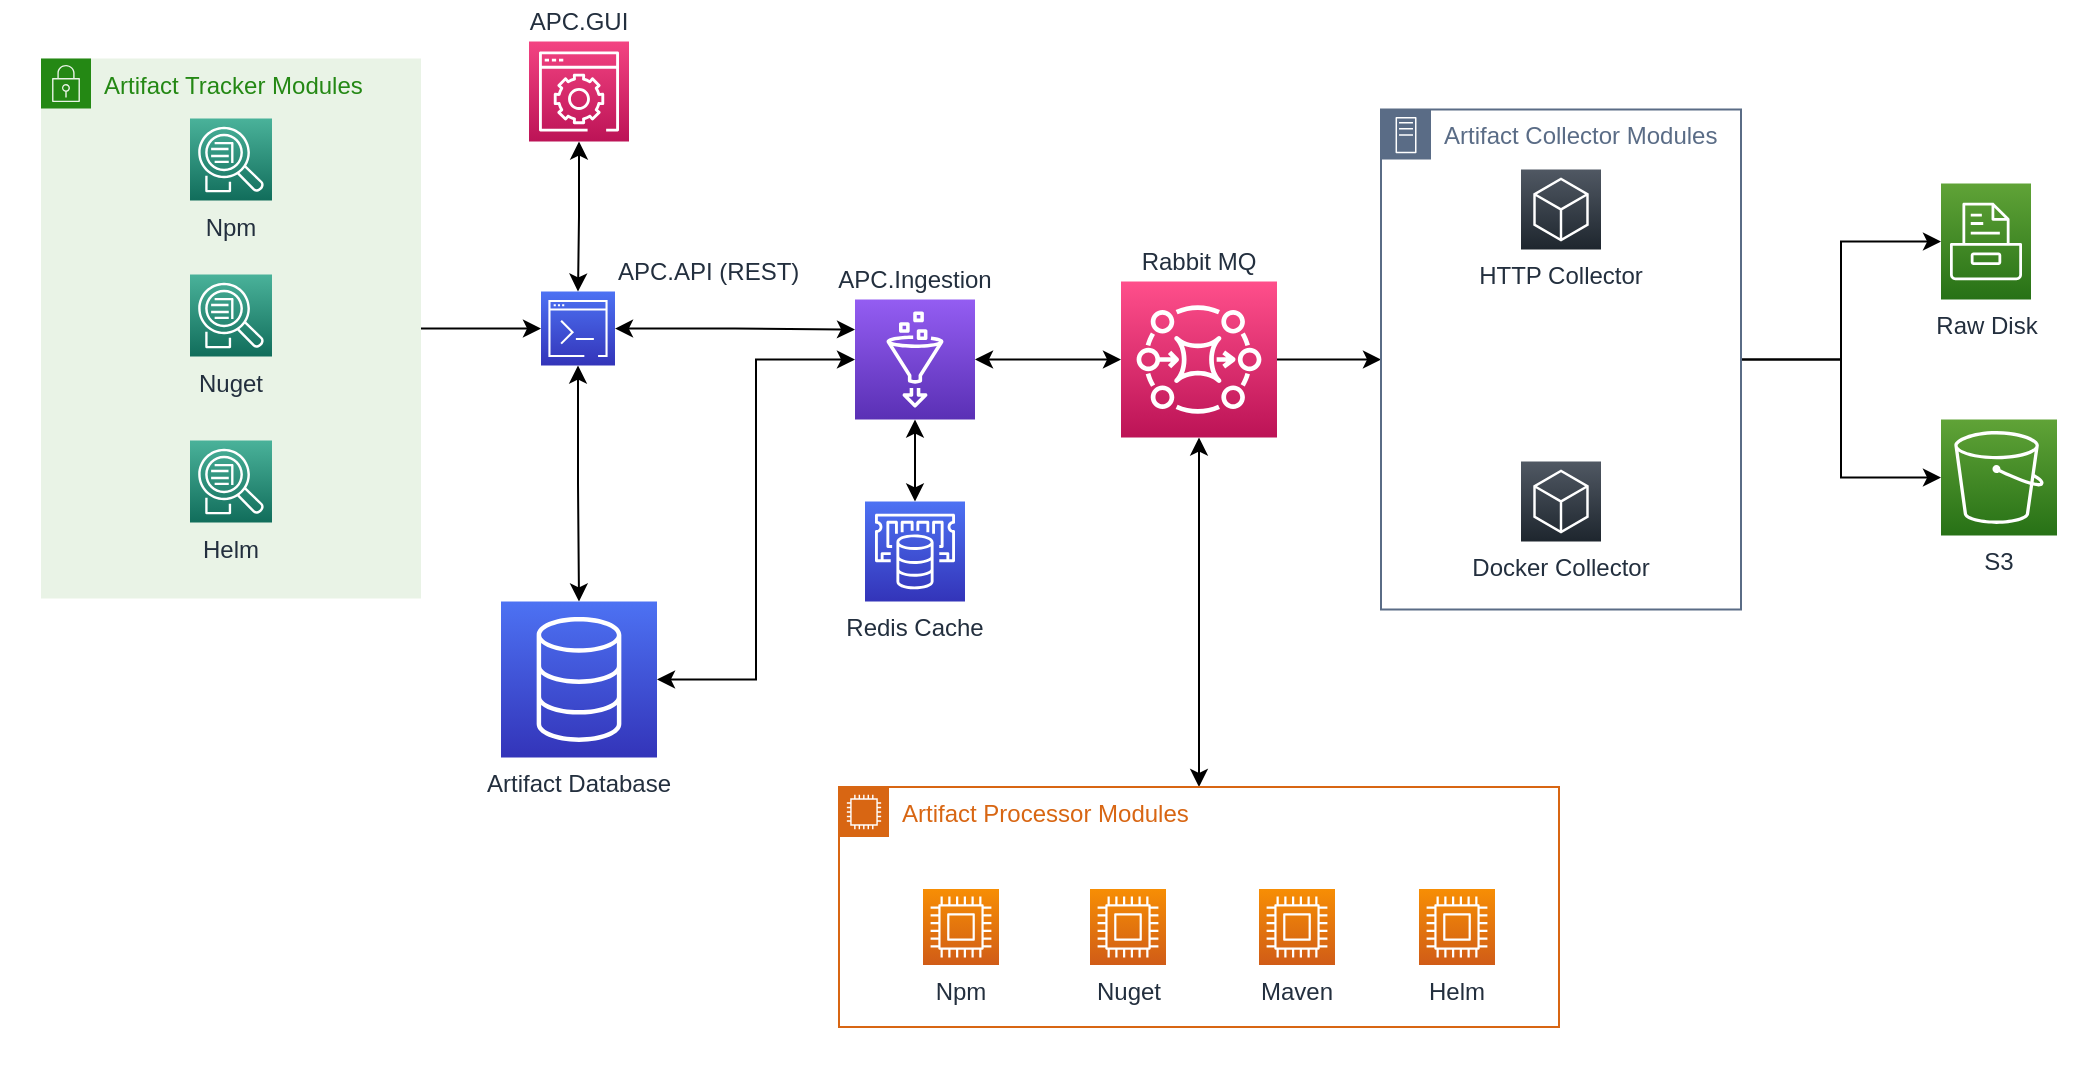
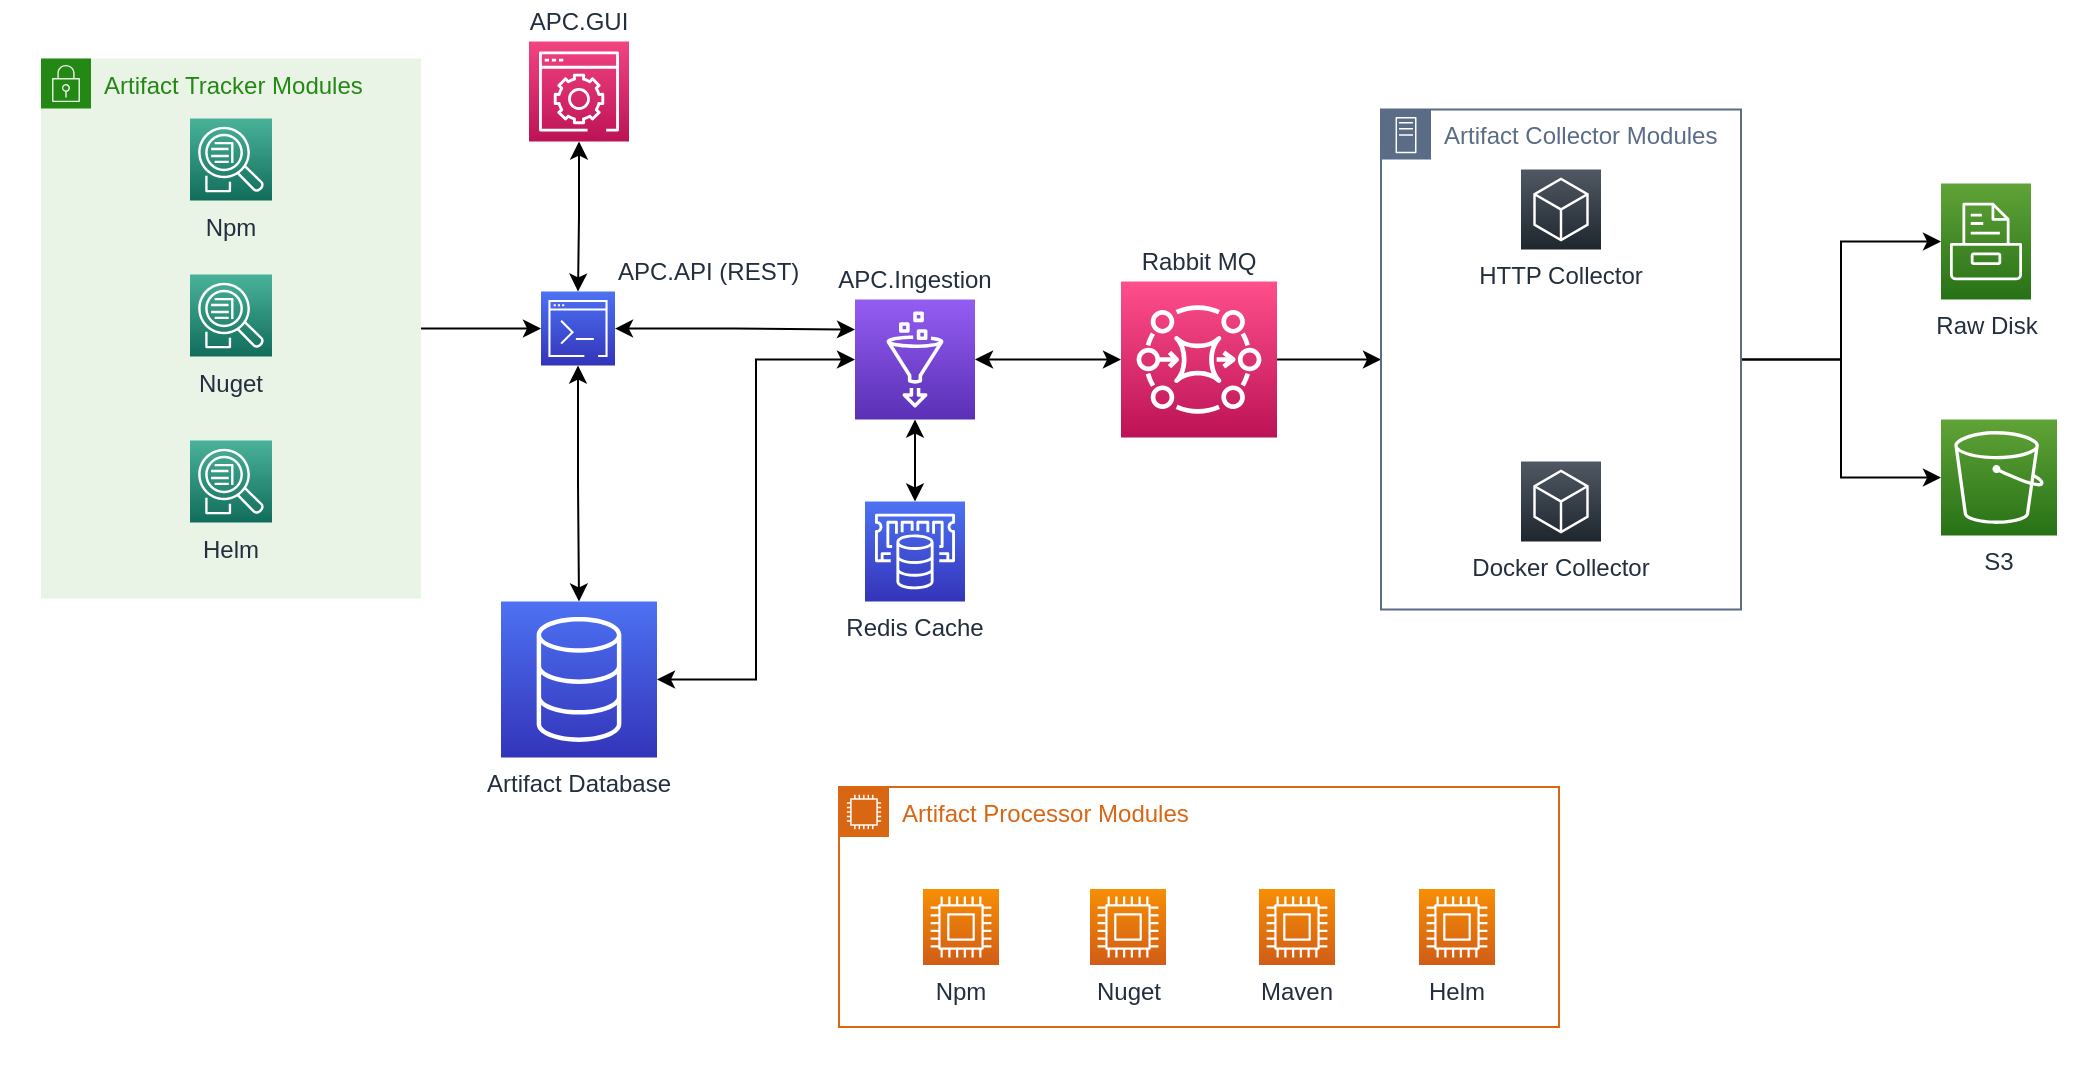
(1199, 612) -> none
